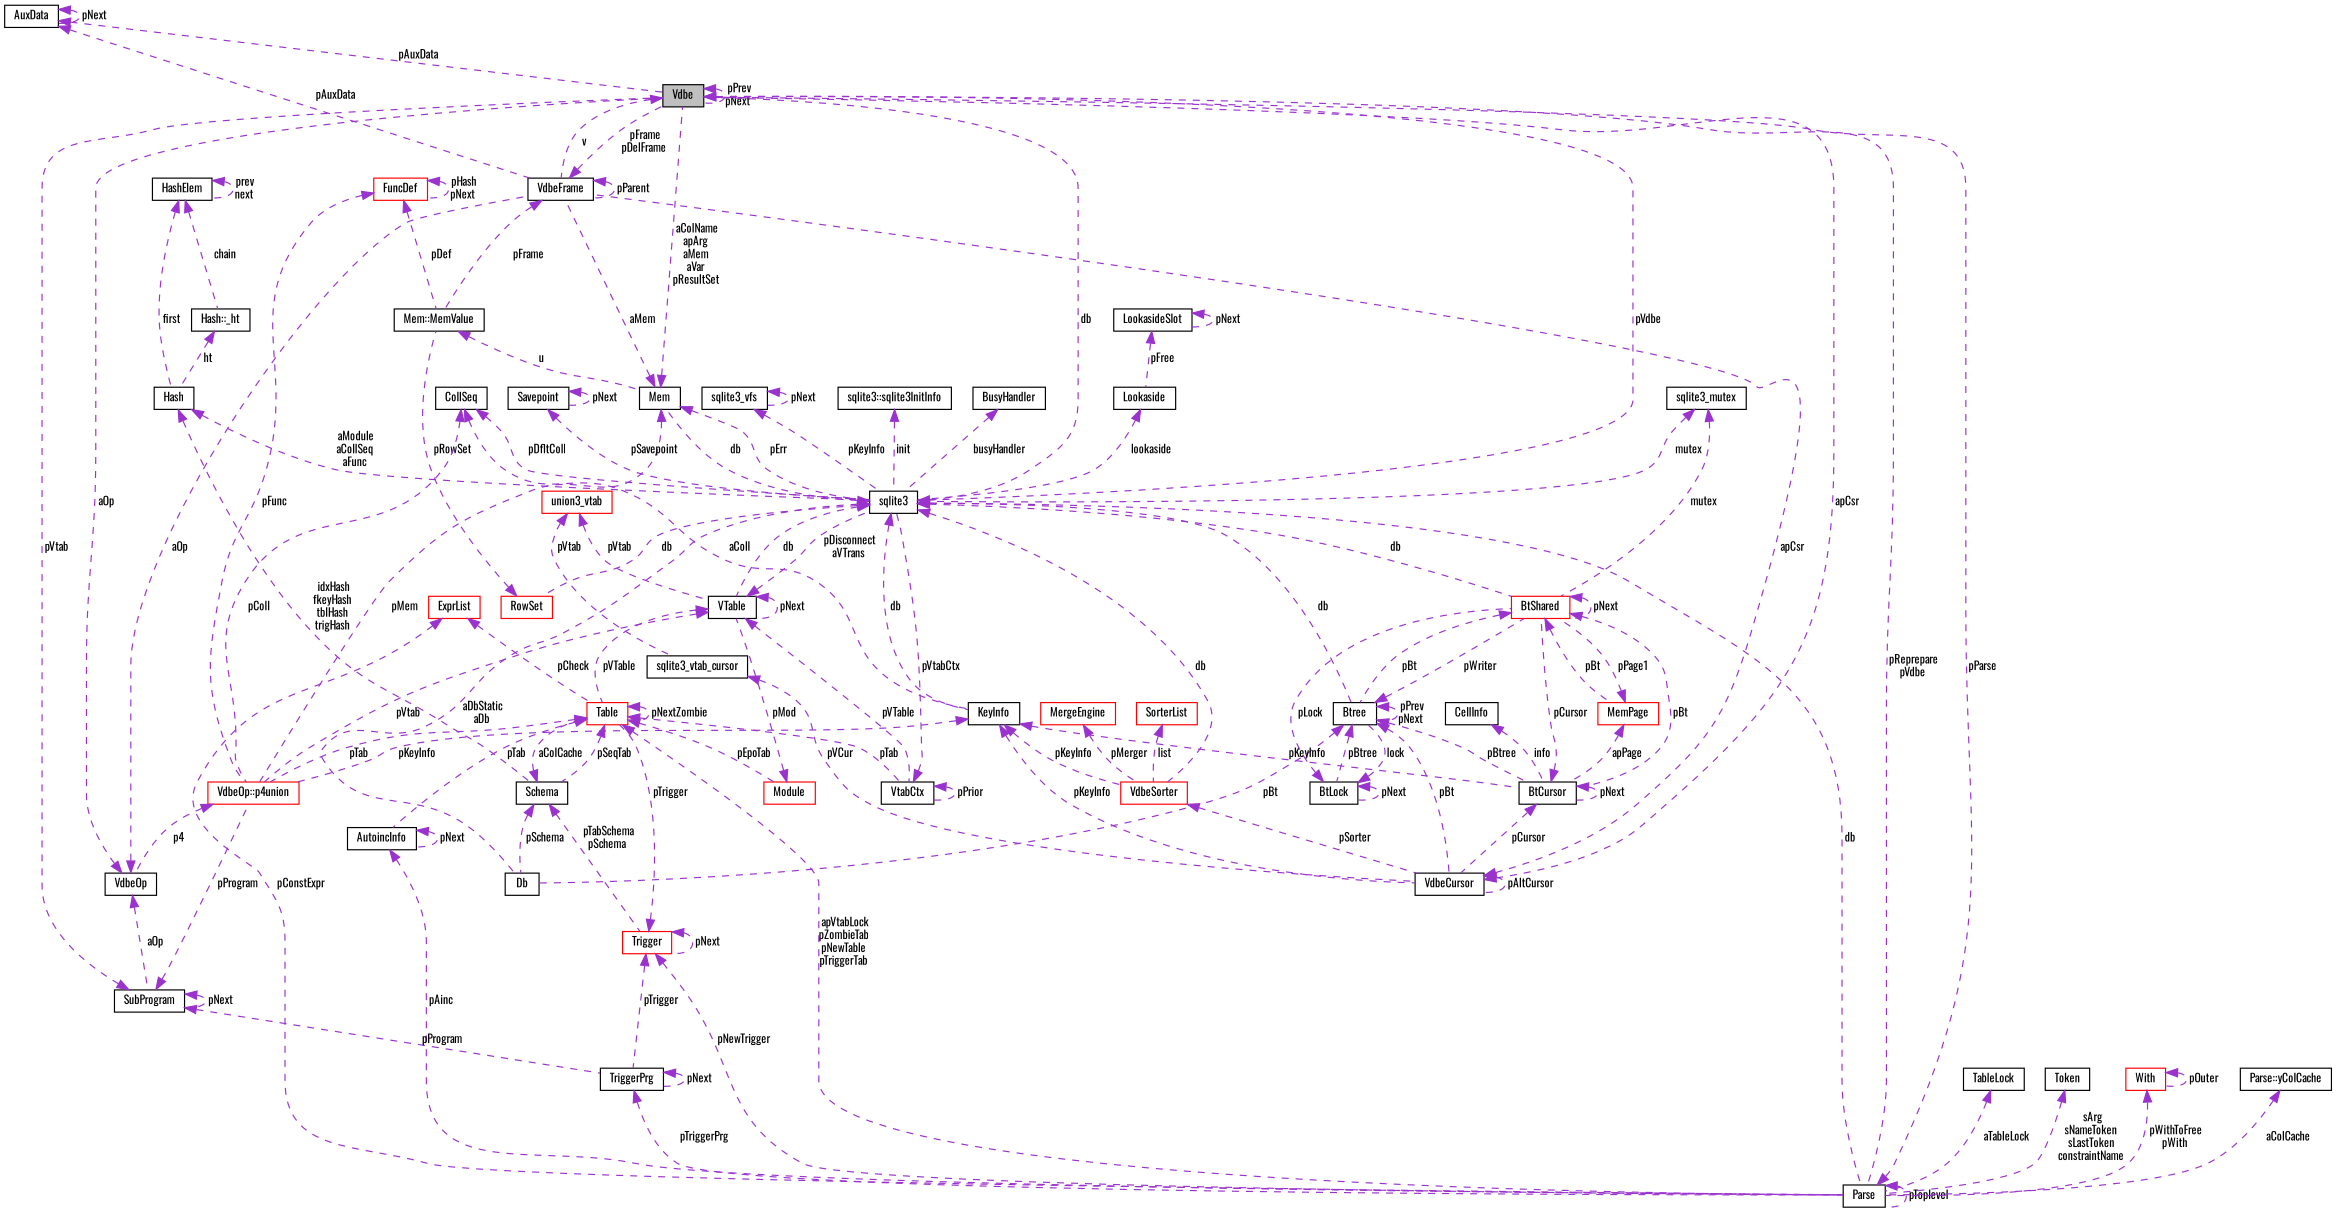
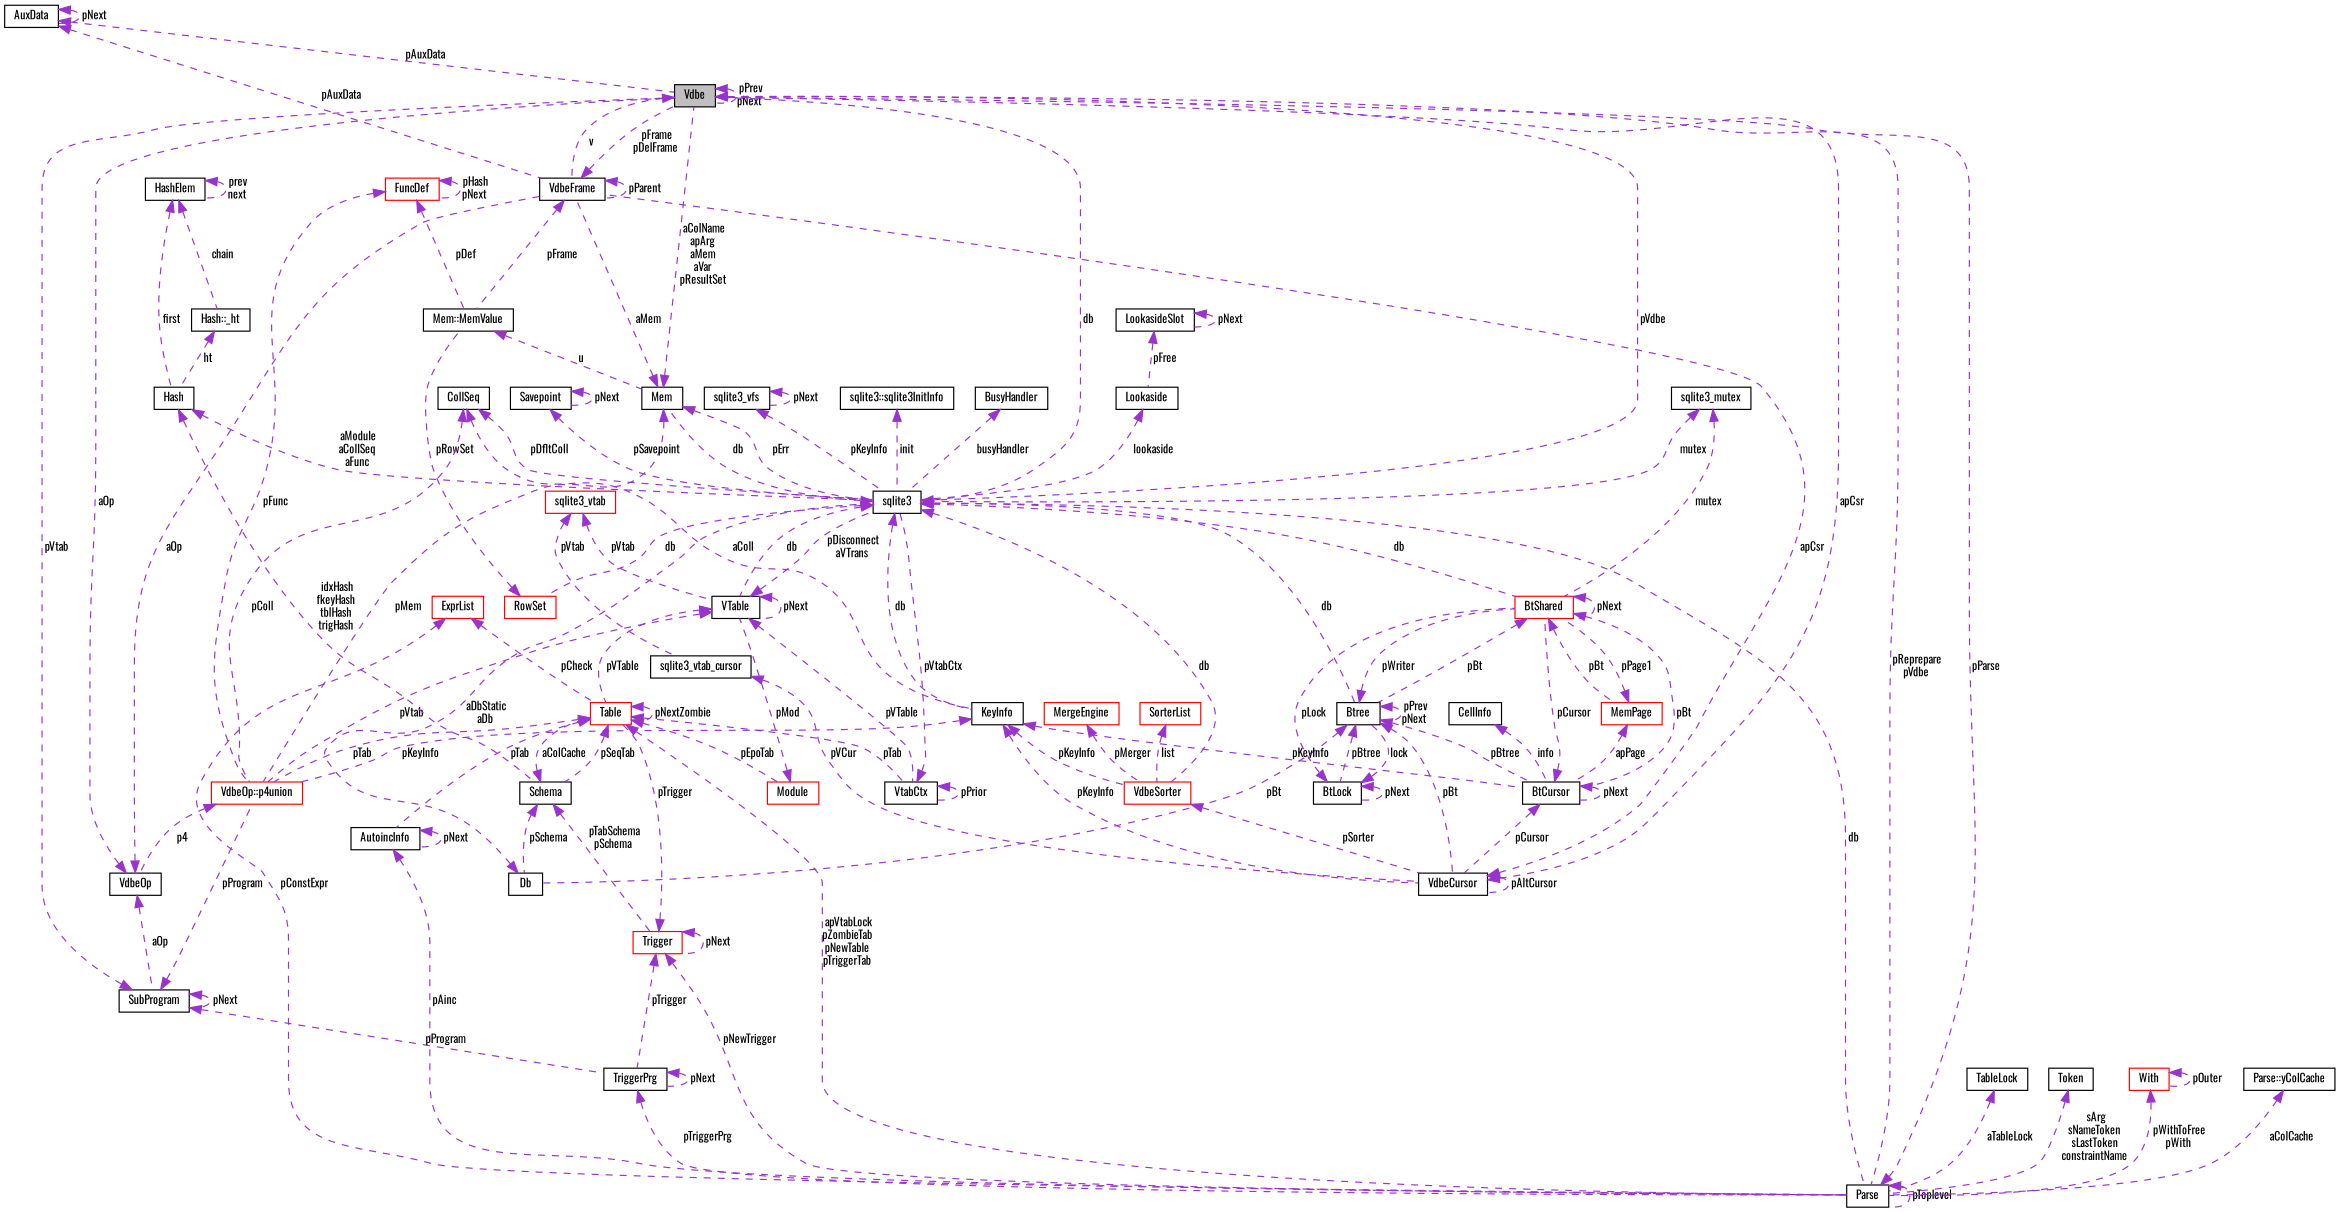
(577, 502) -> (581, 502)
(481, 680) -> (478, 687)
